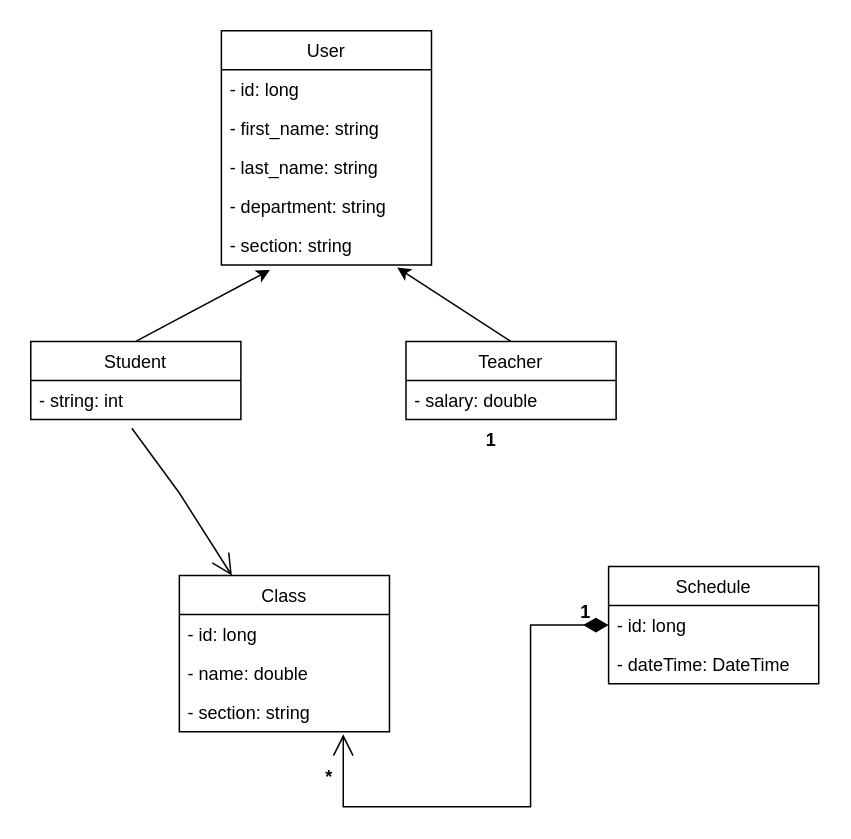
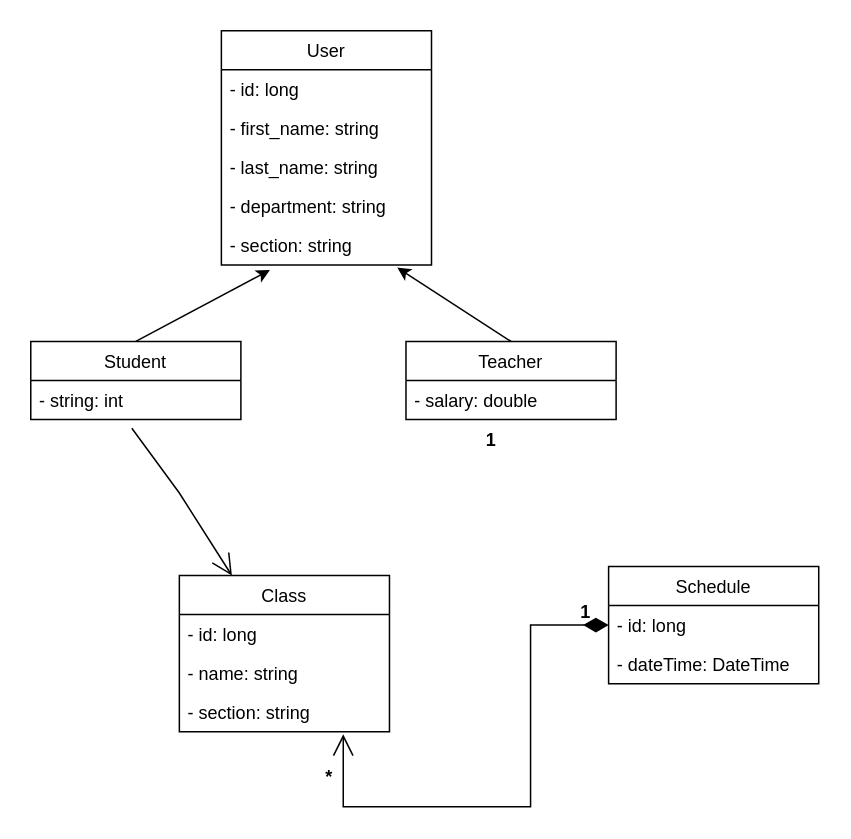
(249, 674) -> (249, 674)
